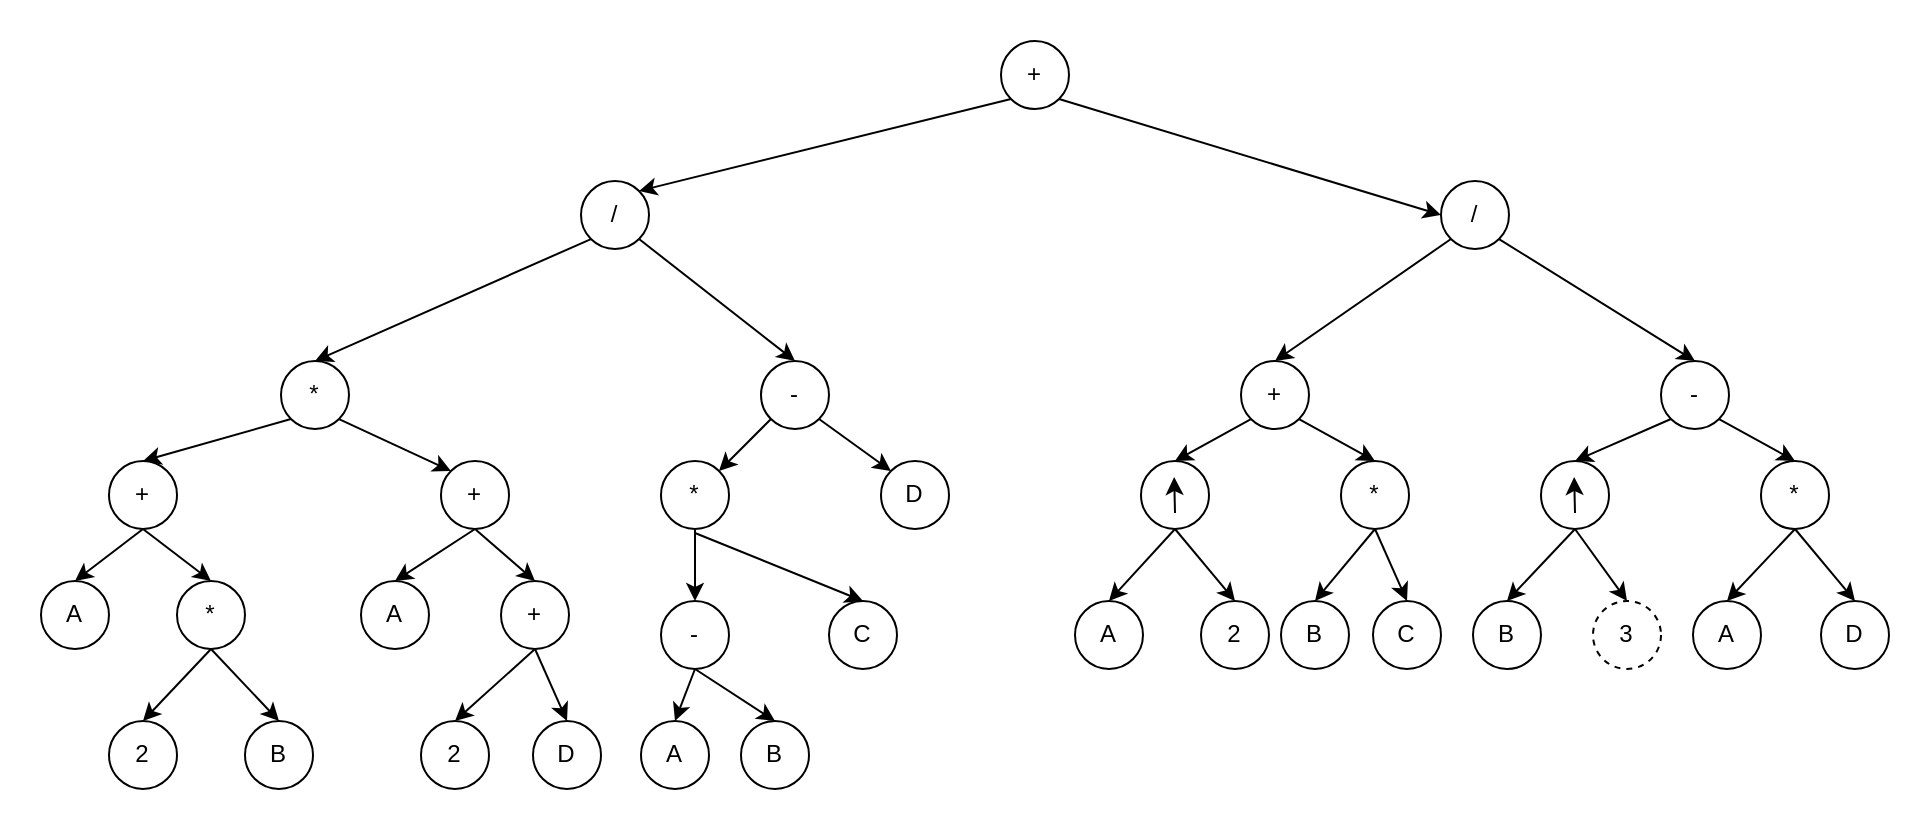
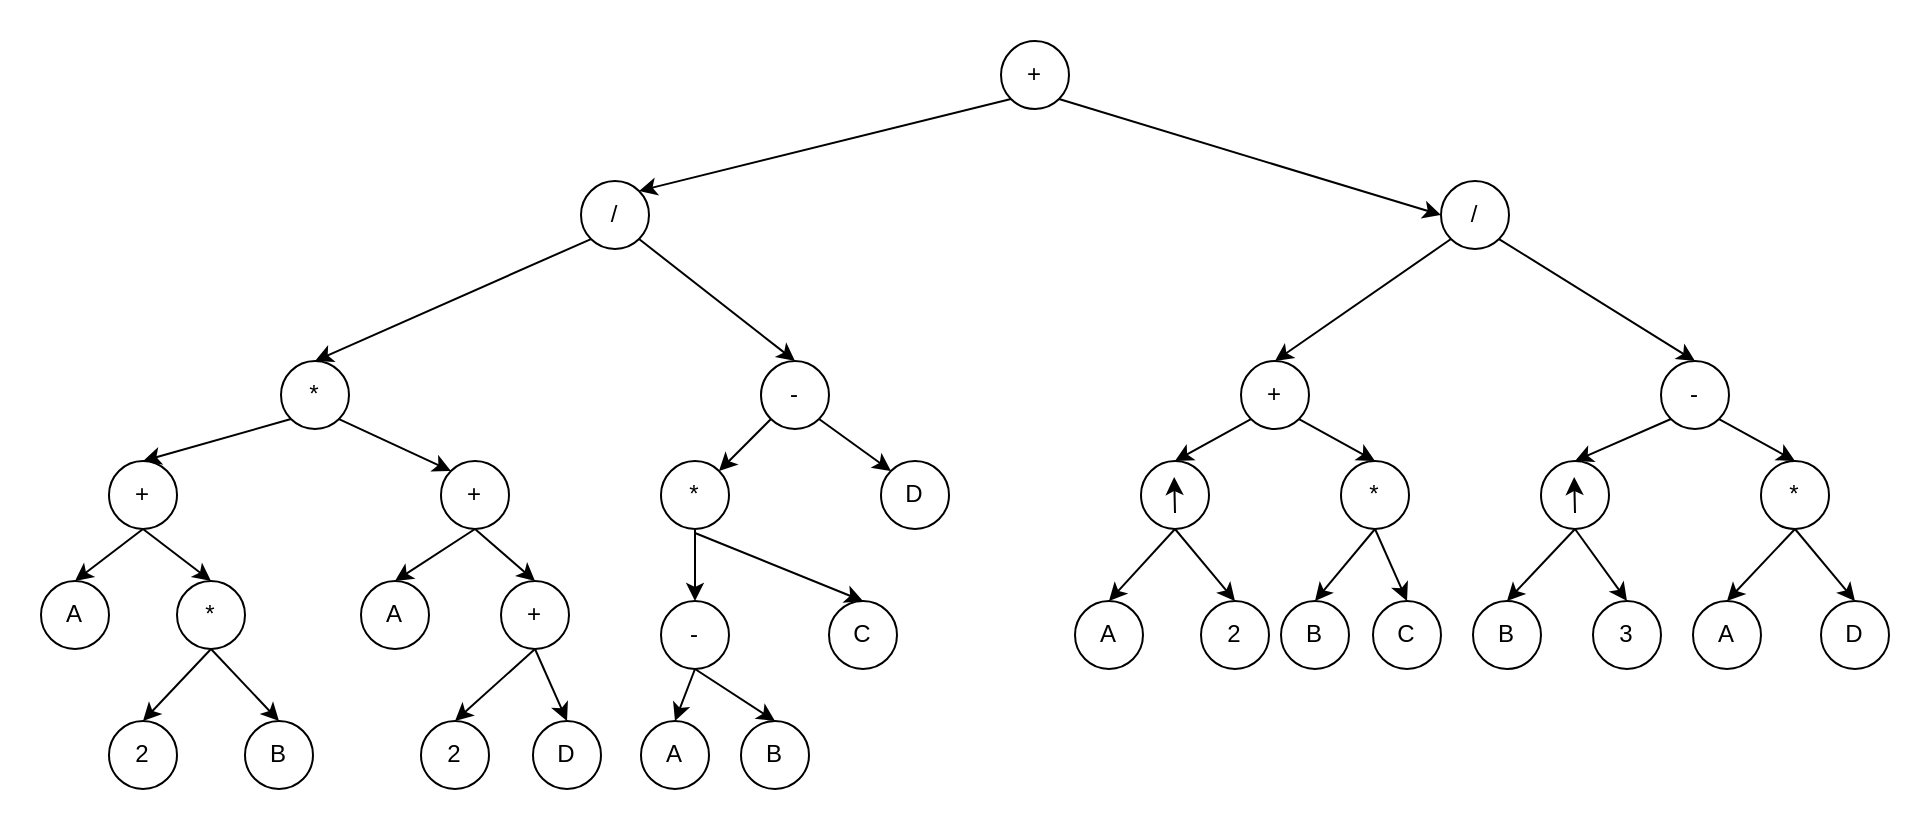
(1627, 635) -> (1627, 635)
